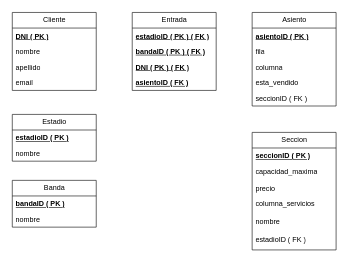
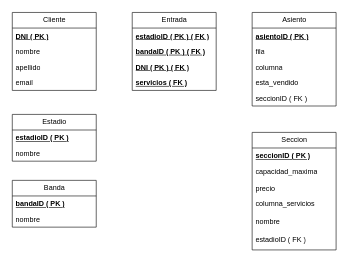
(164, 83) -> (163, 83)
